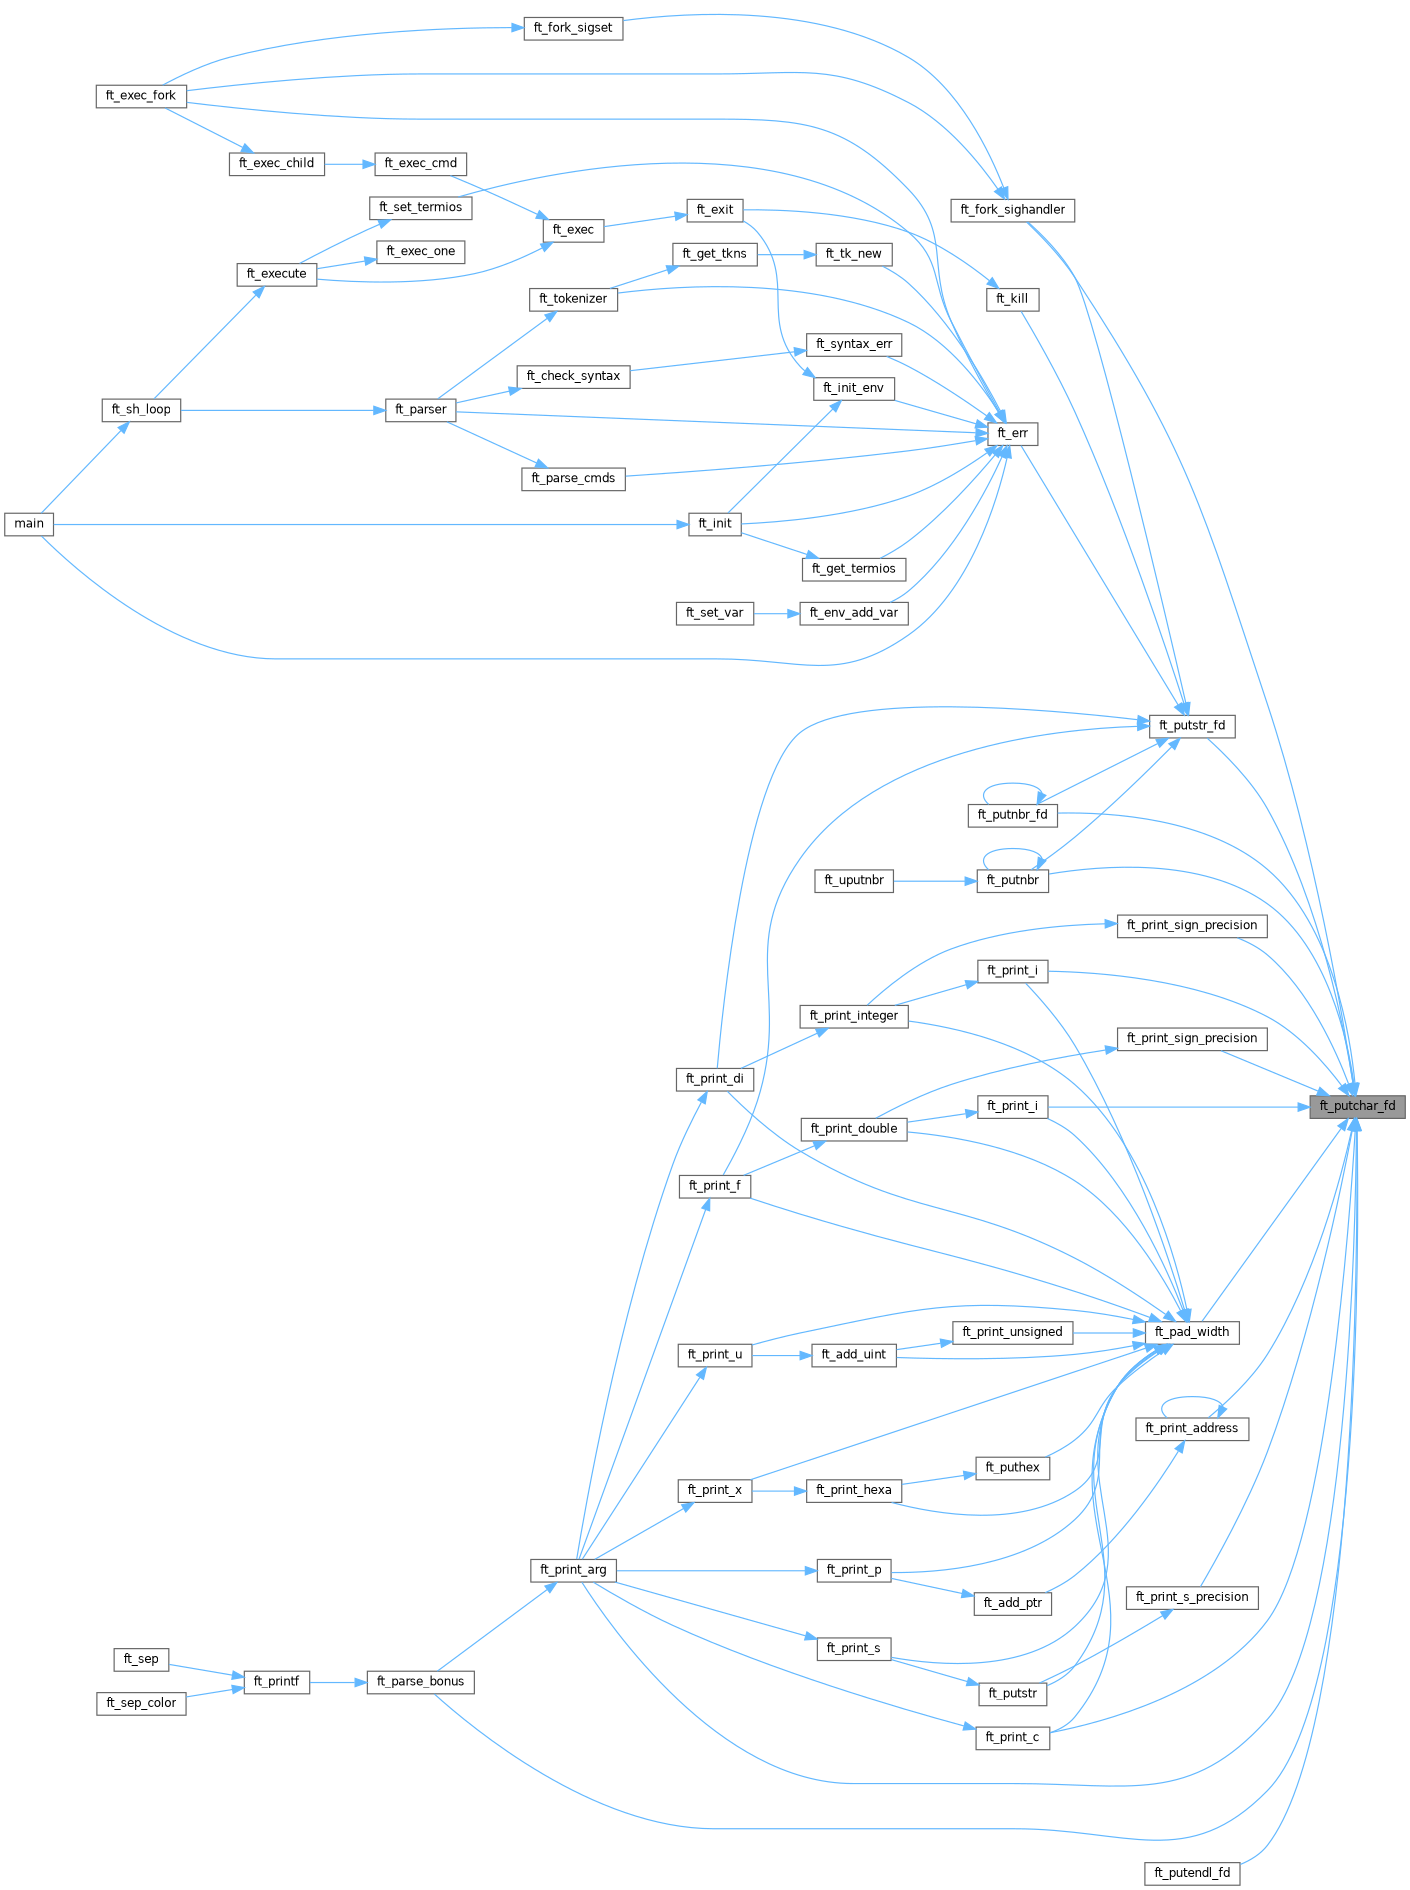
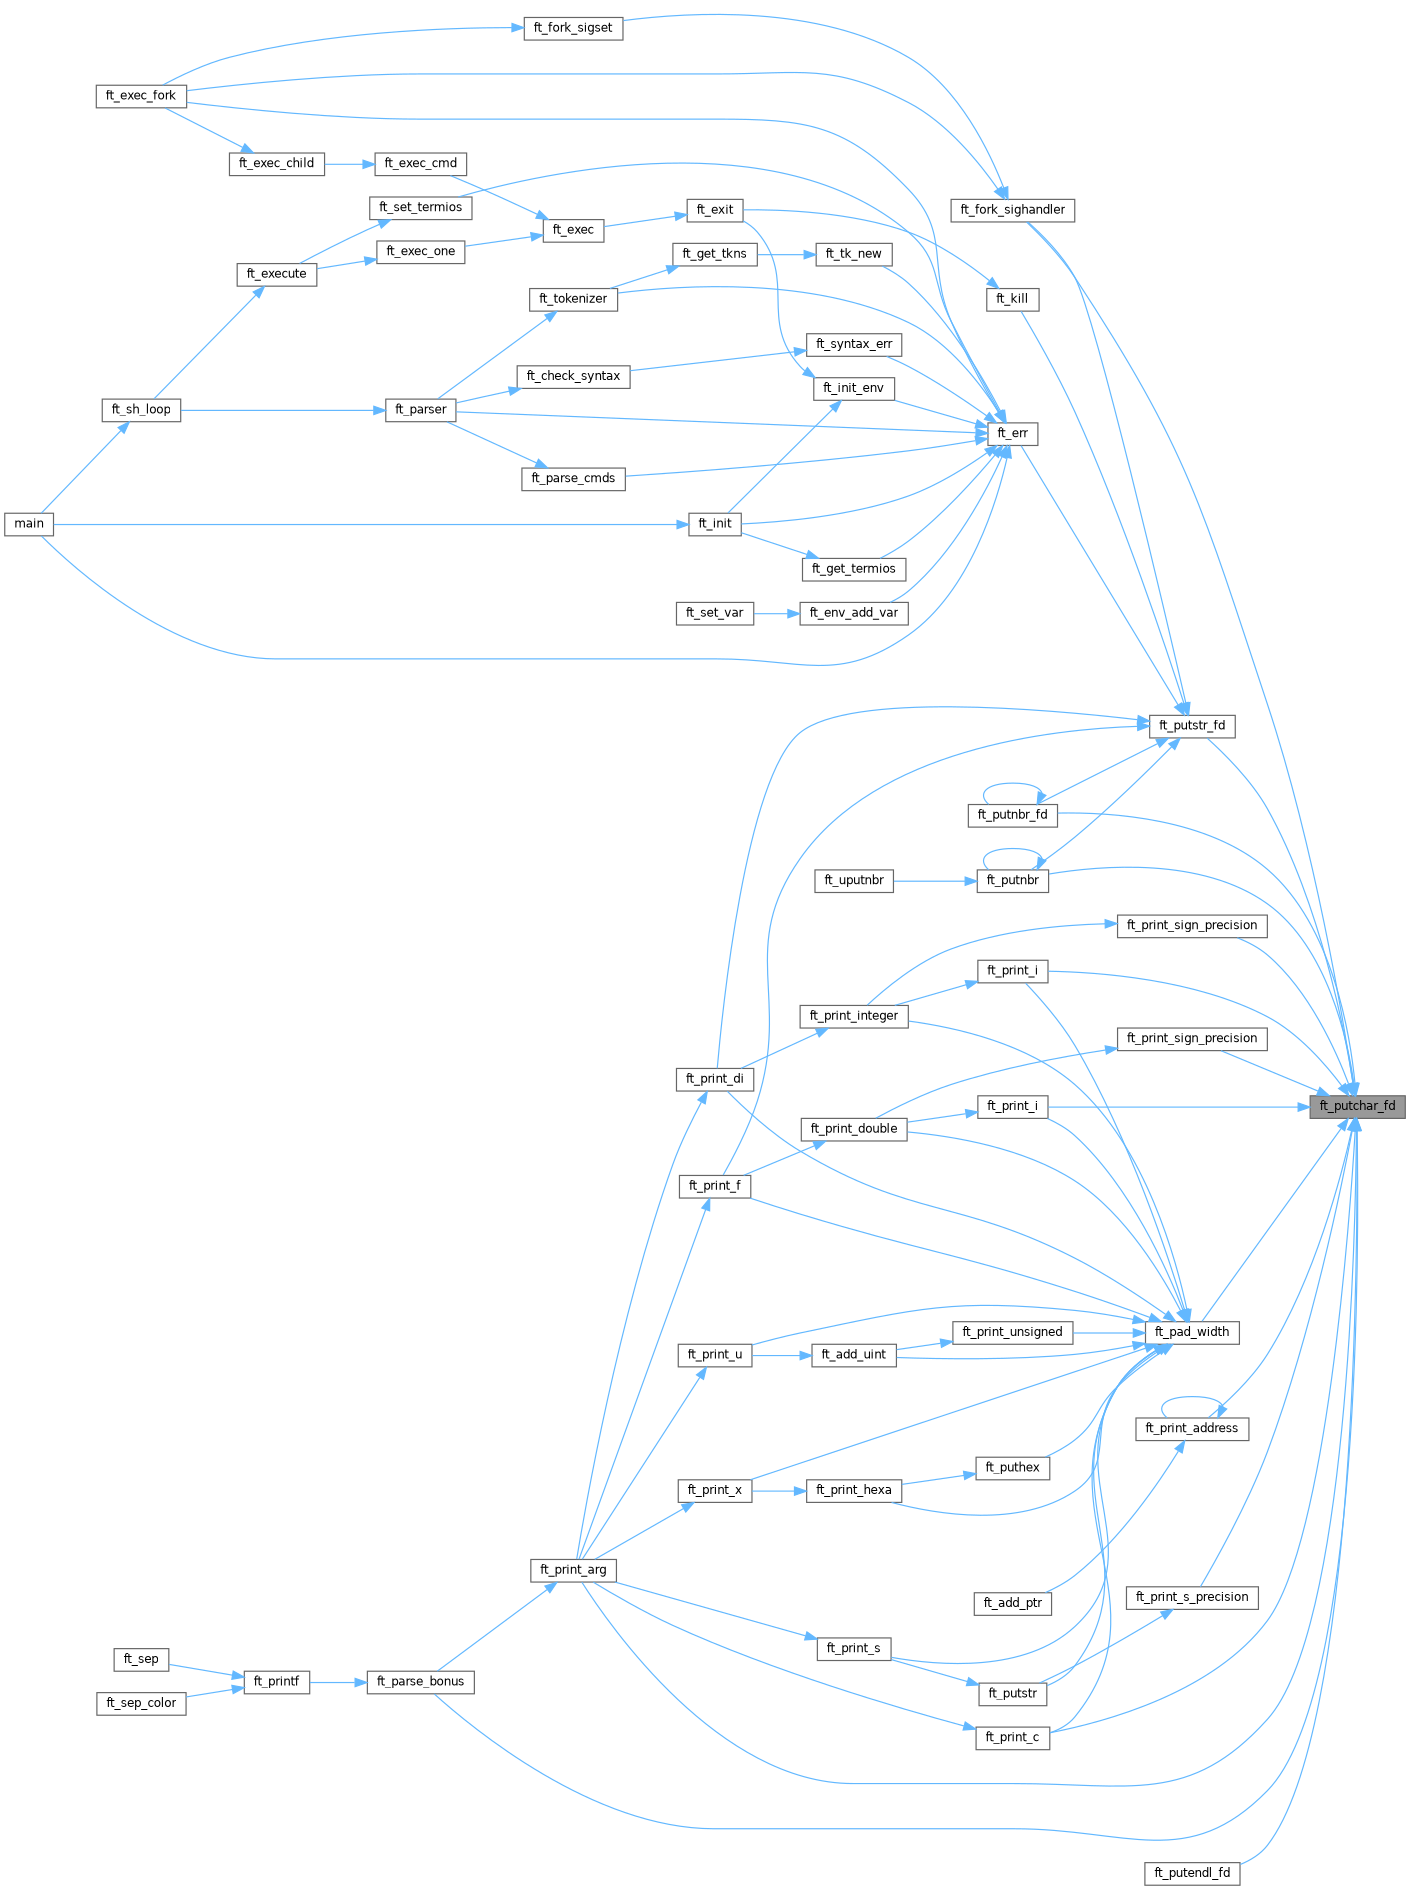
(432, 280) -> (498, 241)
(854, 1571) -> none
